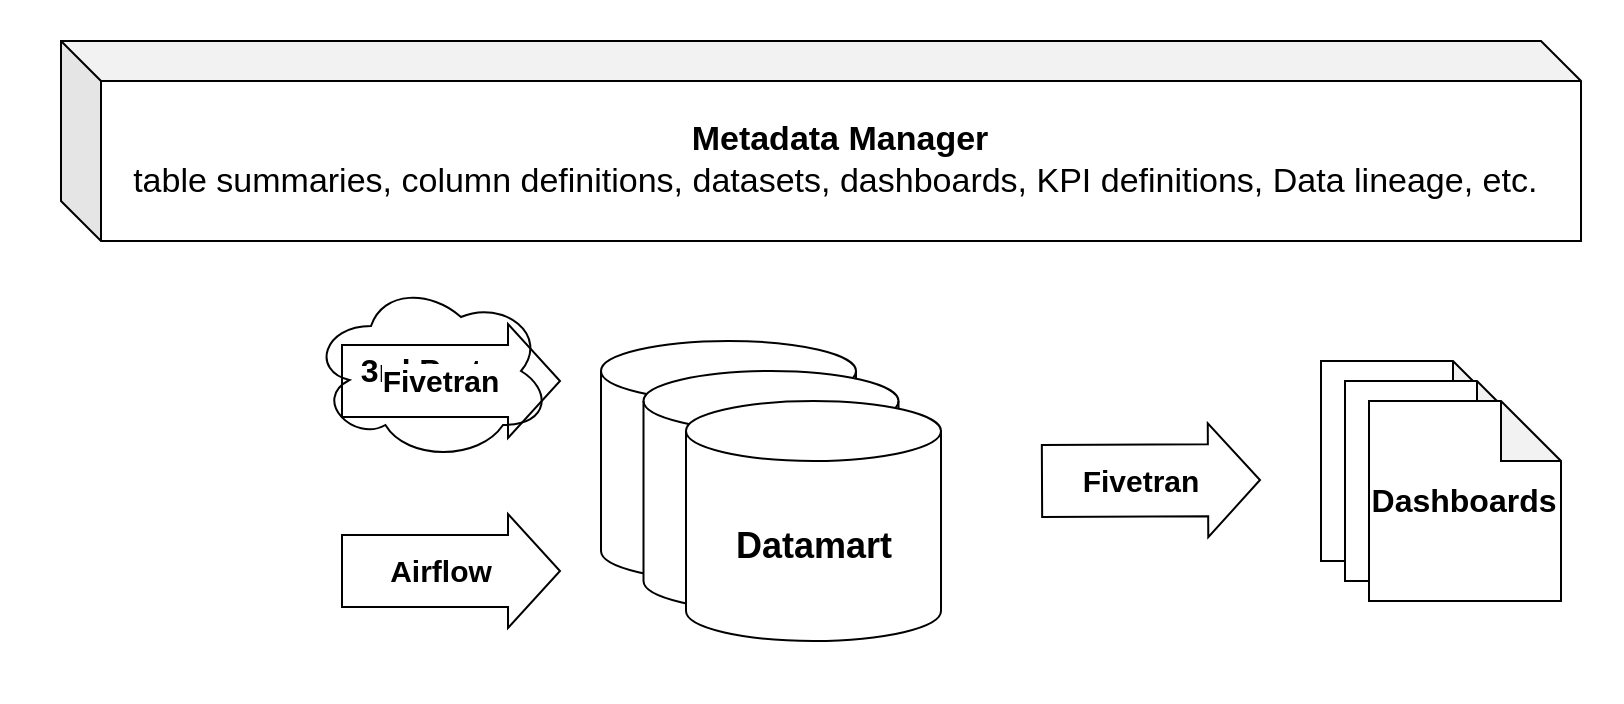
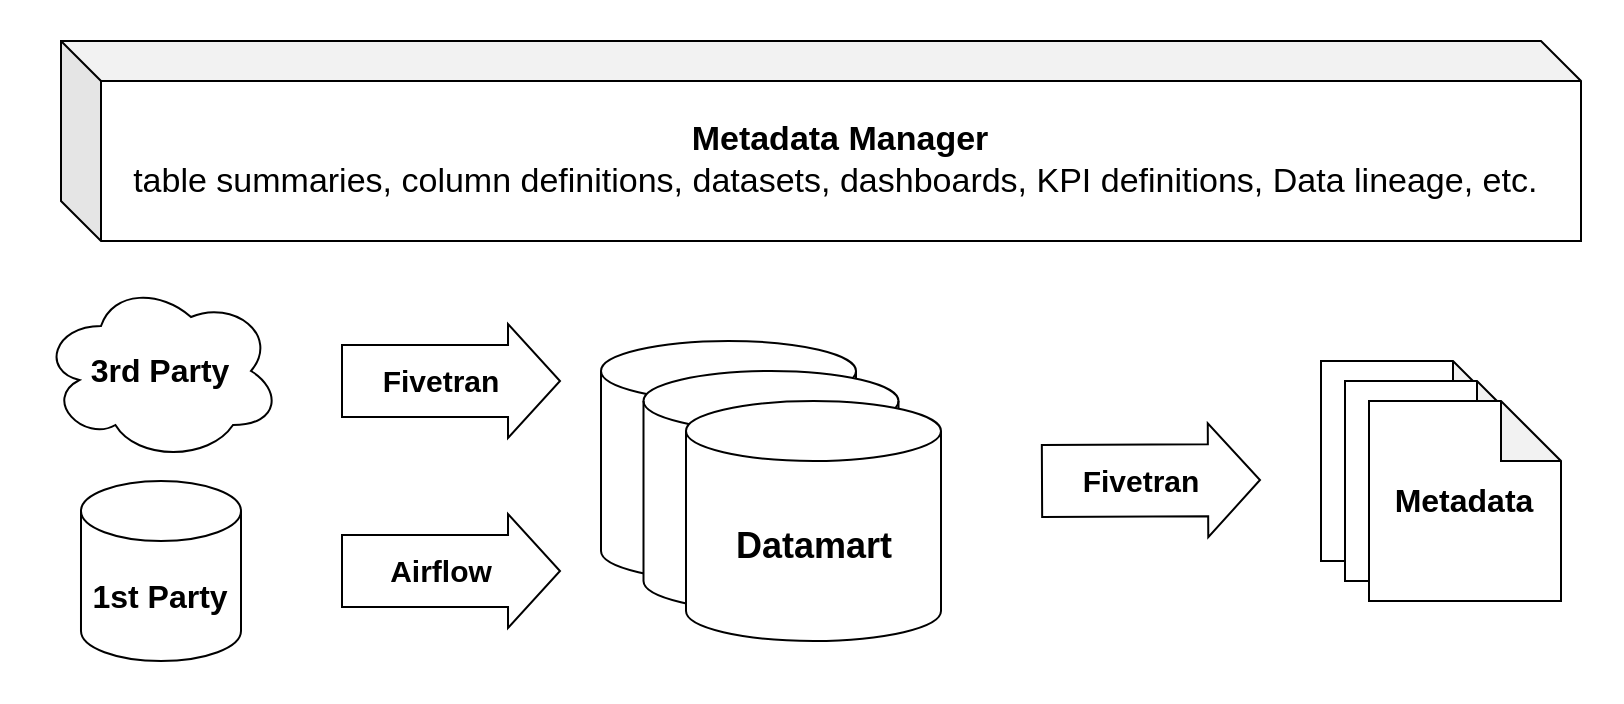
(431, 371) -> (161, 371)
(1465, 501) -> (1465, 501)
none -> (161, 571)
